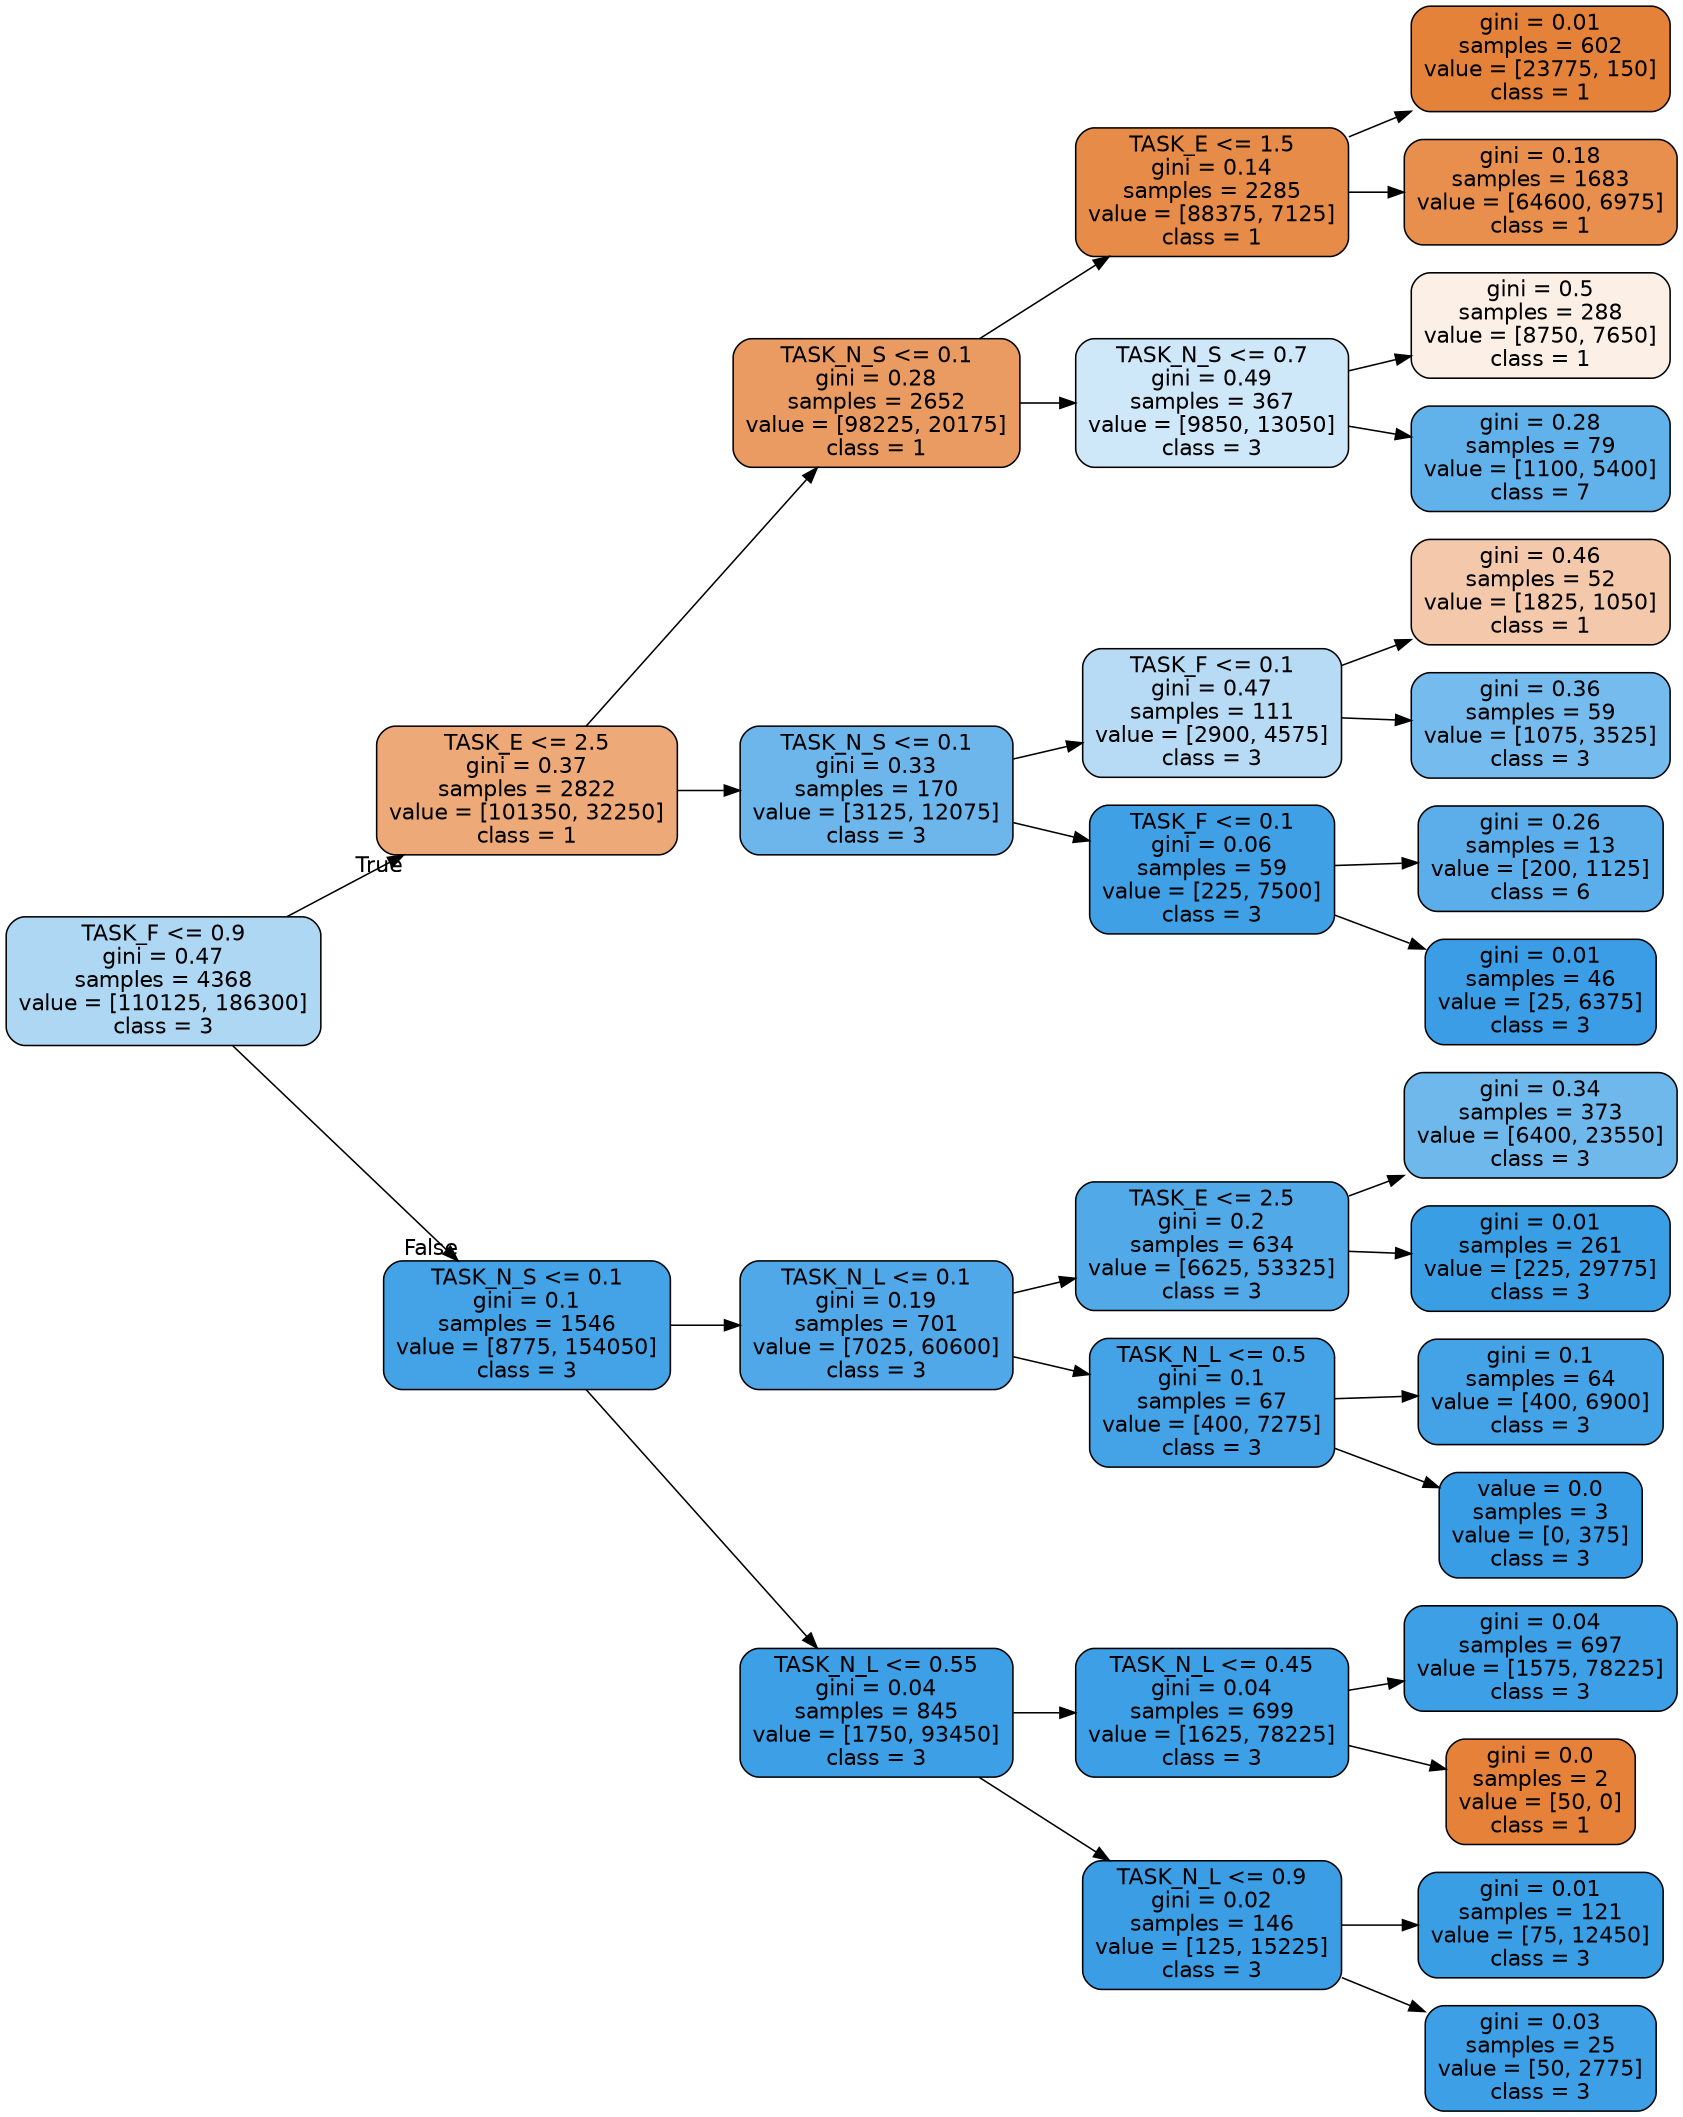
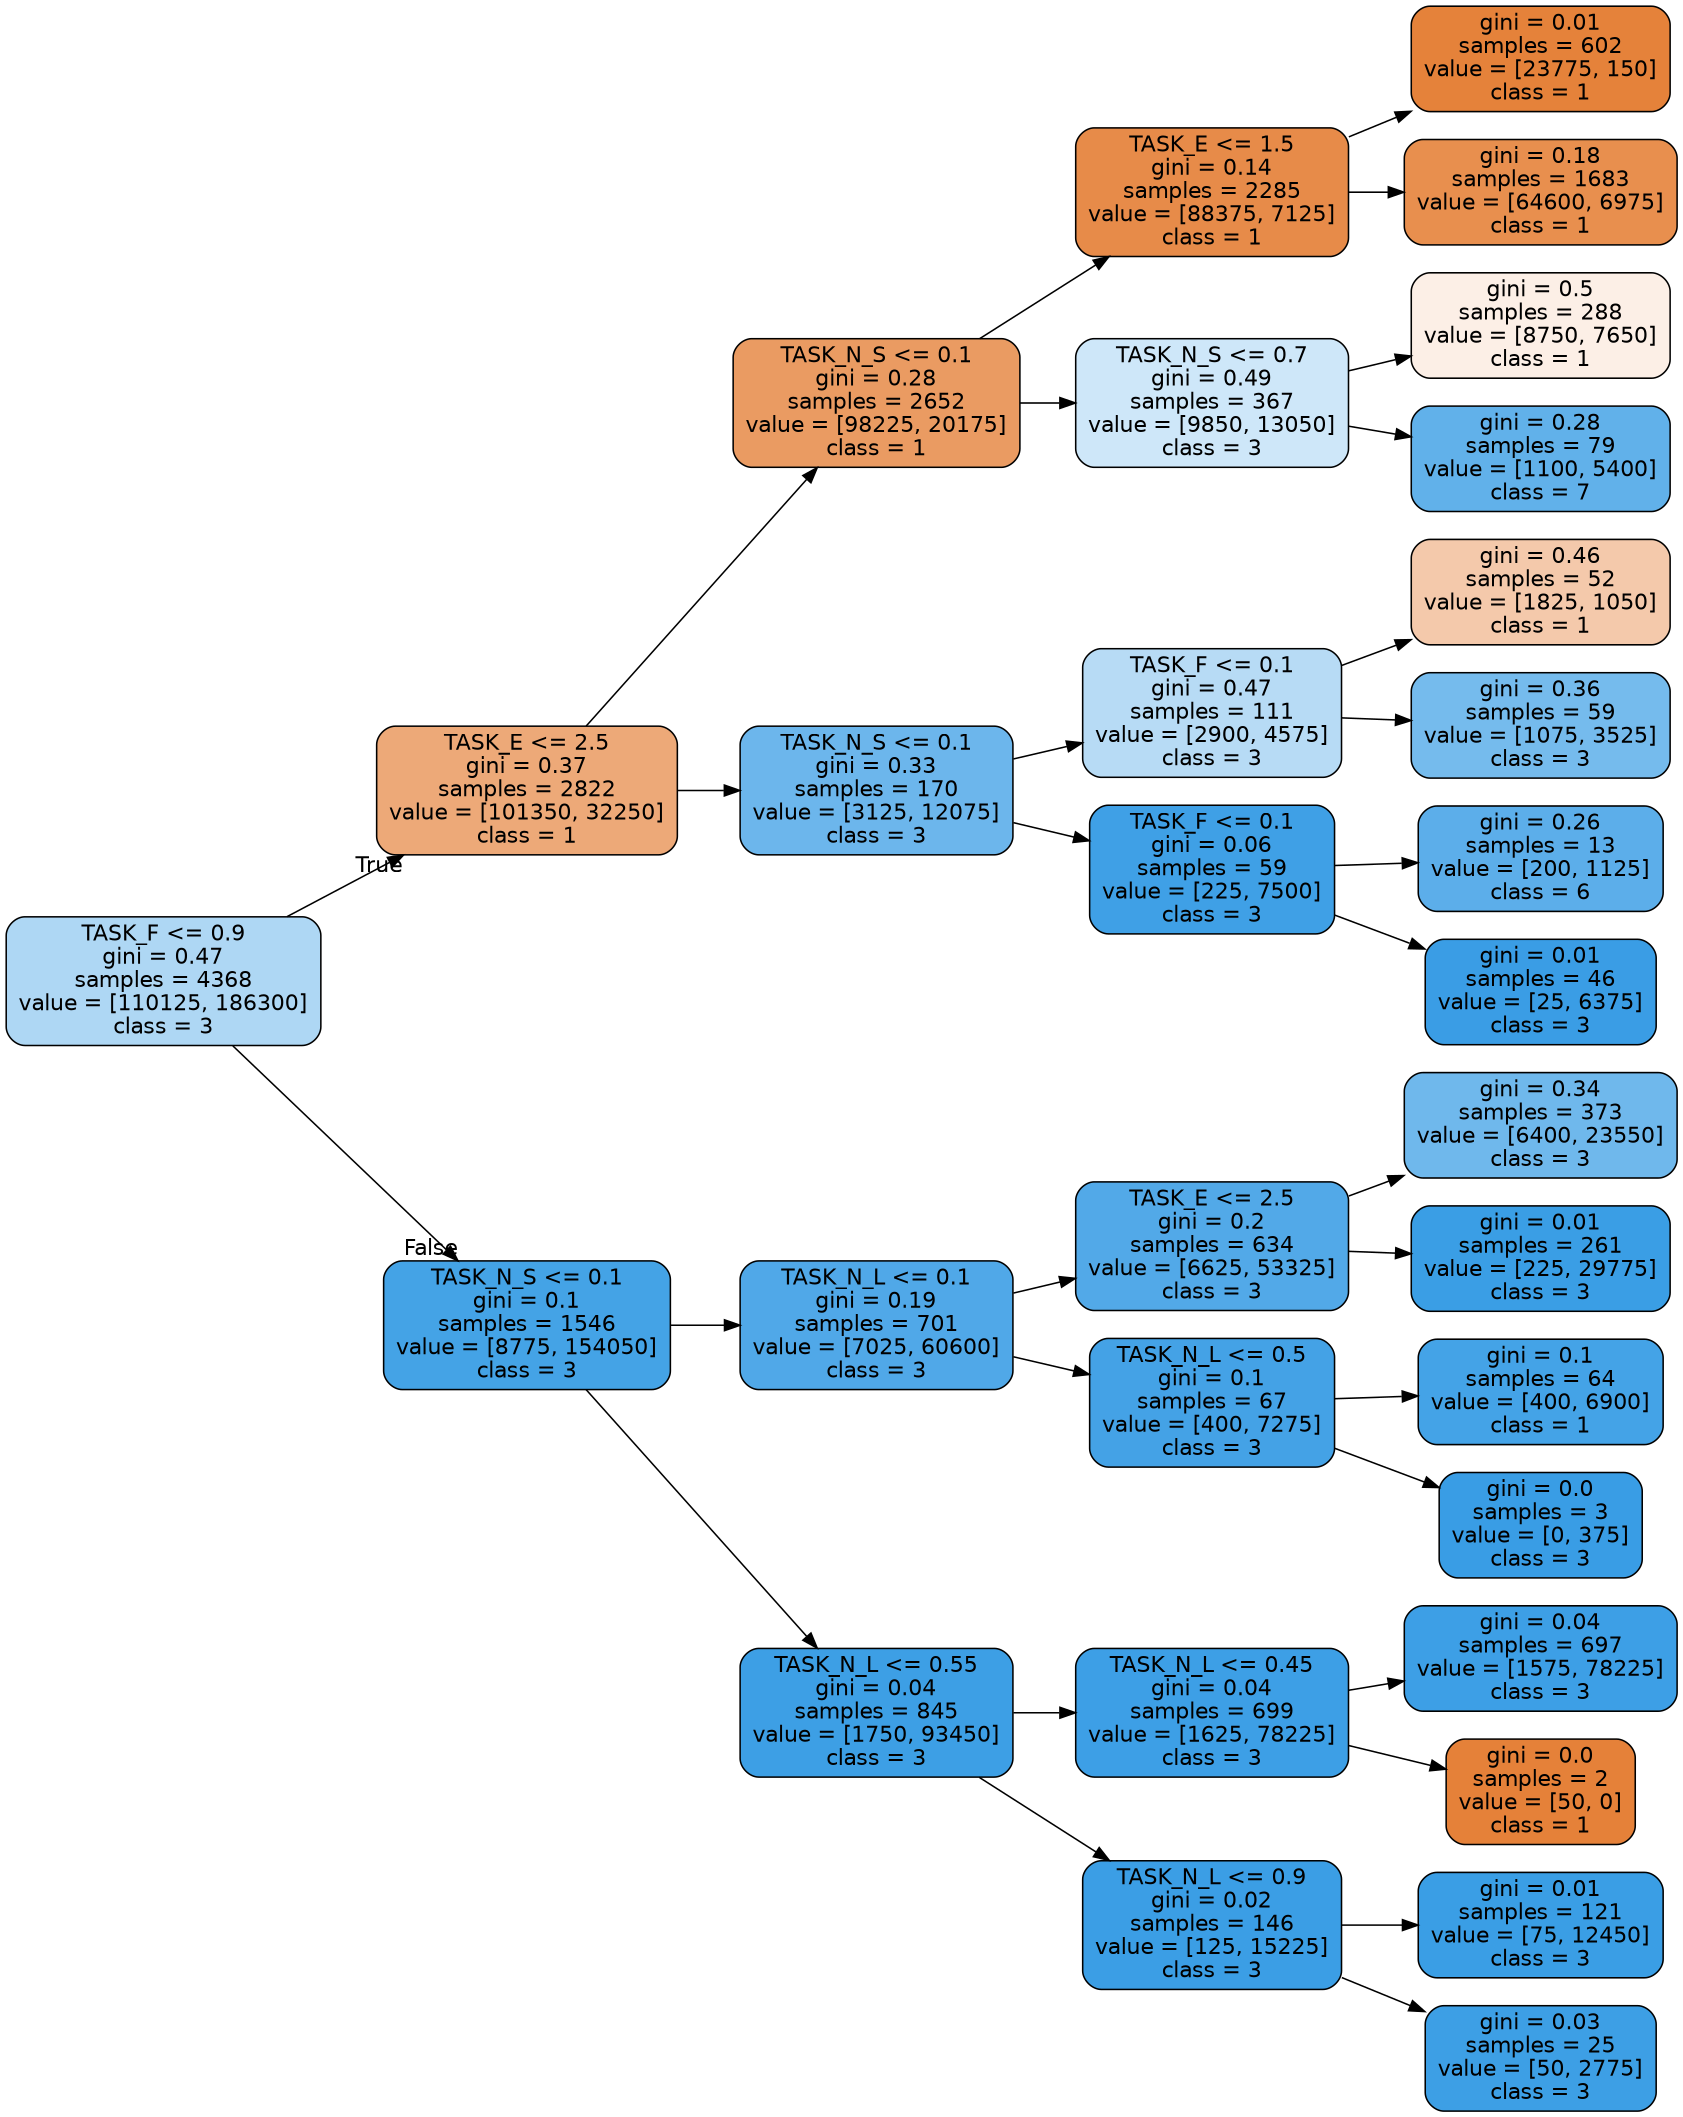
(1541, 1392) -> (1541, 1392)
(1541, 1525) -> (1541, 1525)
